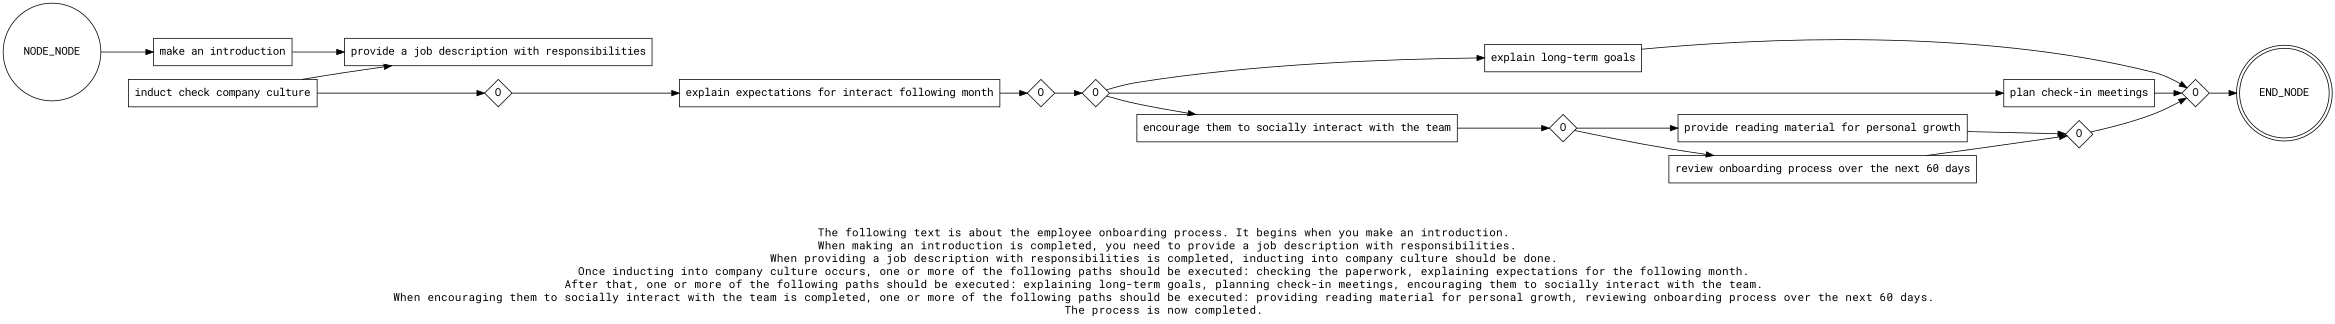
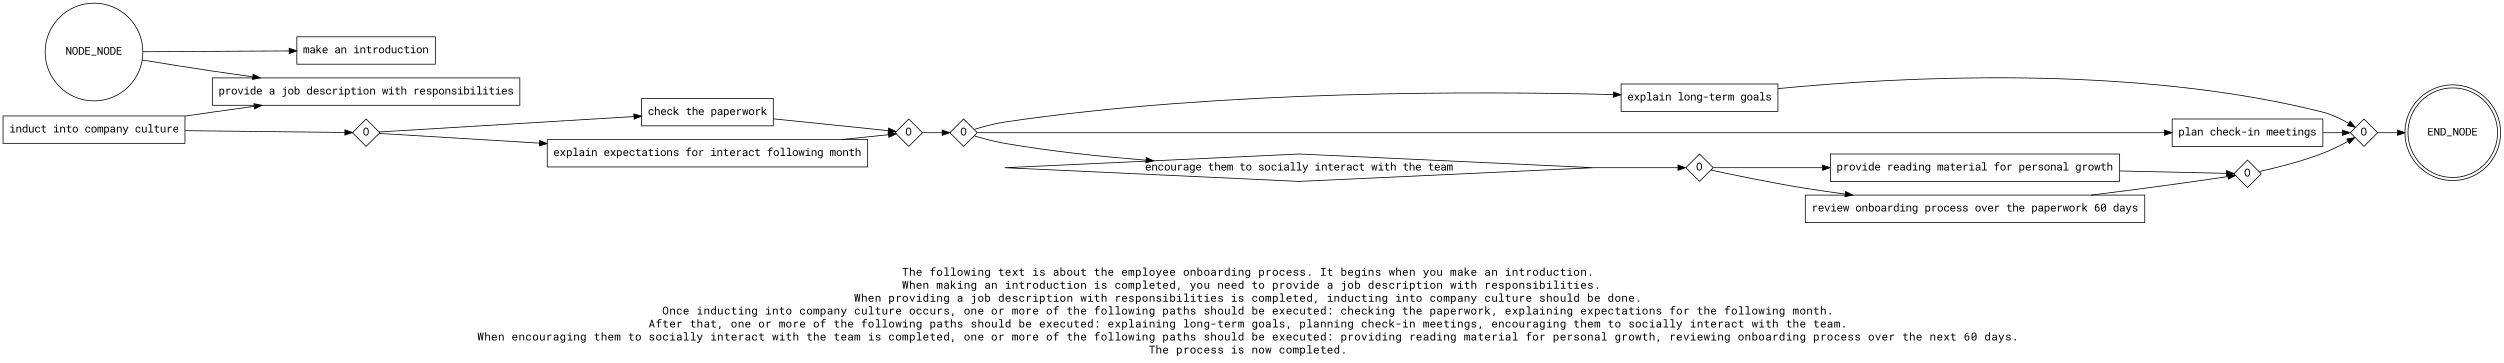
(315, 52) -> (198, 69)
(223, 93) -> (94, 130)
none -> (707, 112)
(1297, 128) -> (1299, 168)
(1823, 169) -> (1975, 209)
